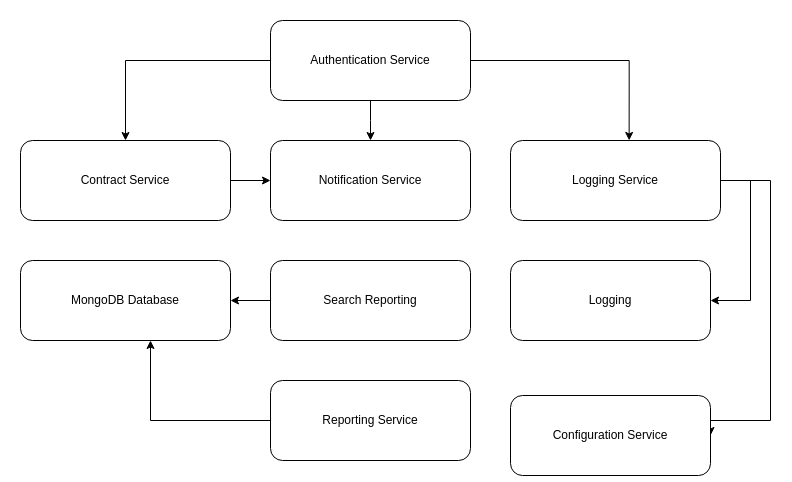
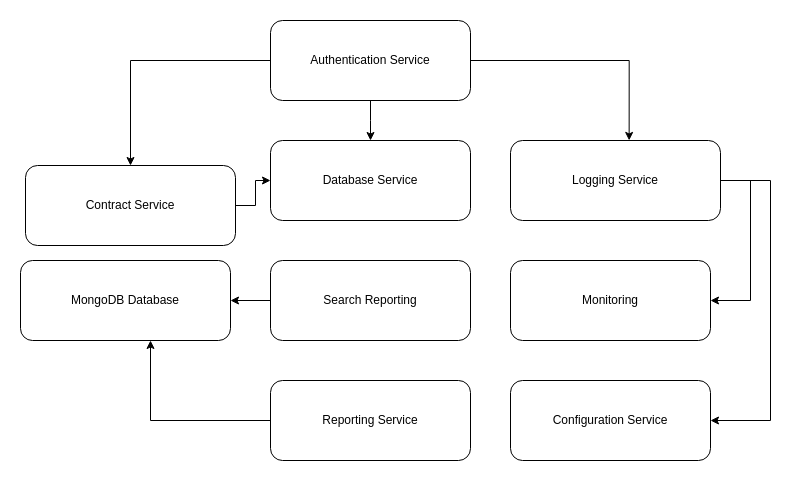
(126, 181) -> (131, 206)
(371, 181) -> (371, 181)
(611, 301) -> (611, 301)
(611, 436) -> (611, 421)
